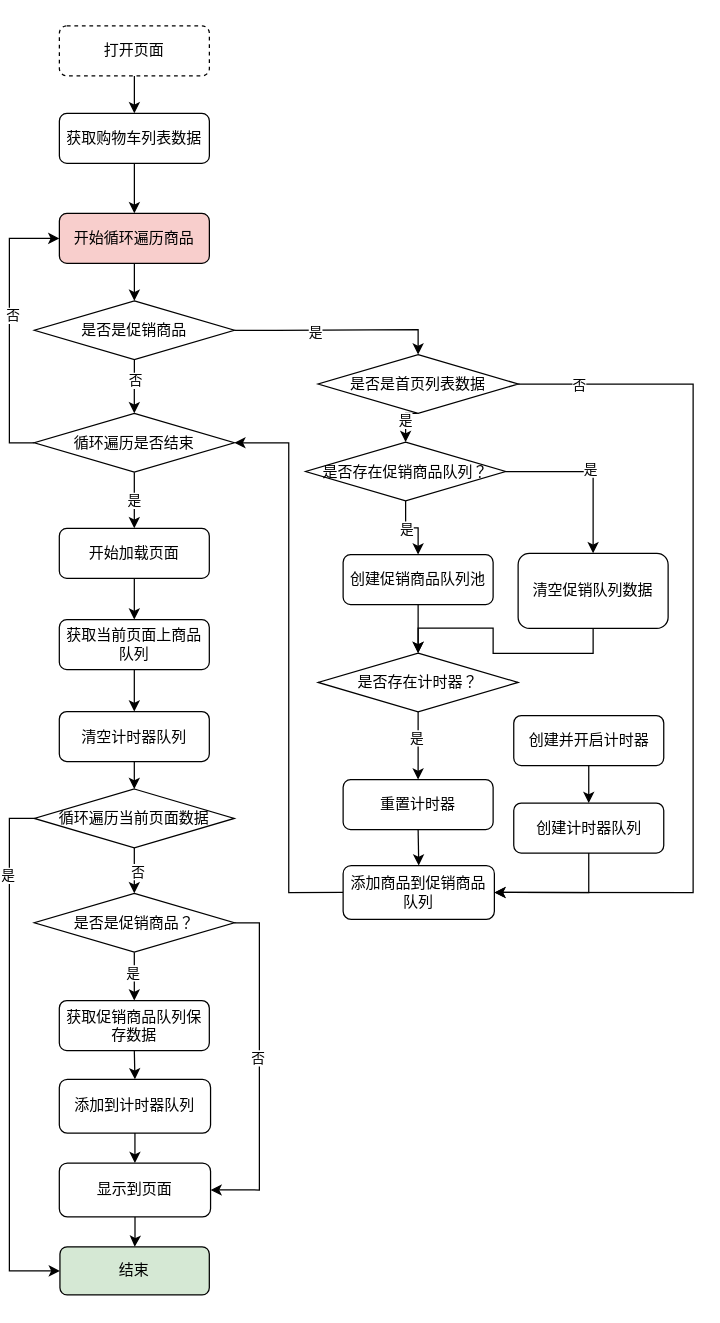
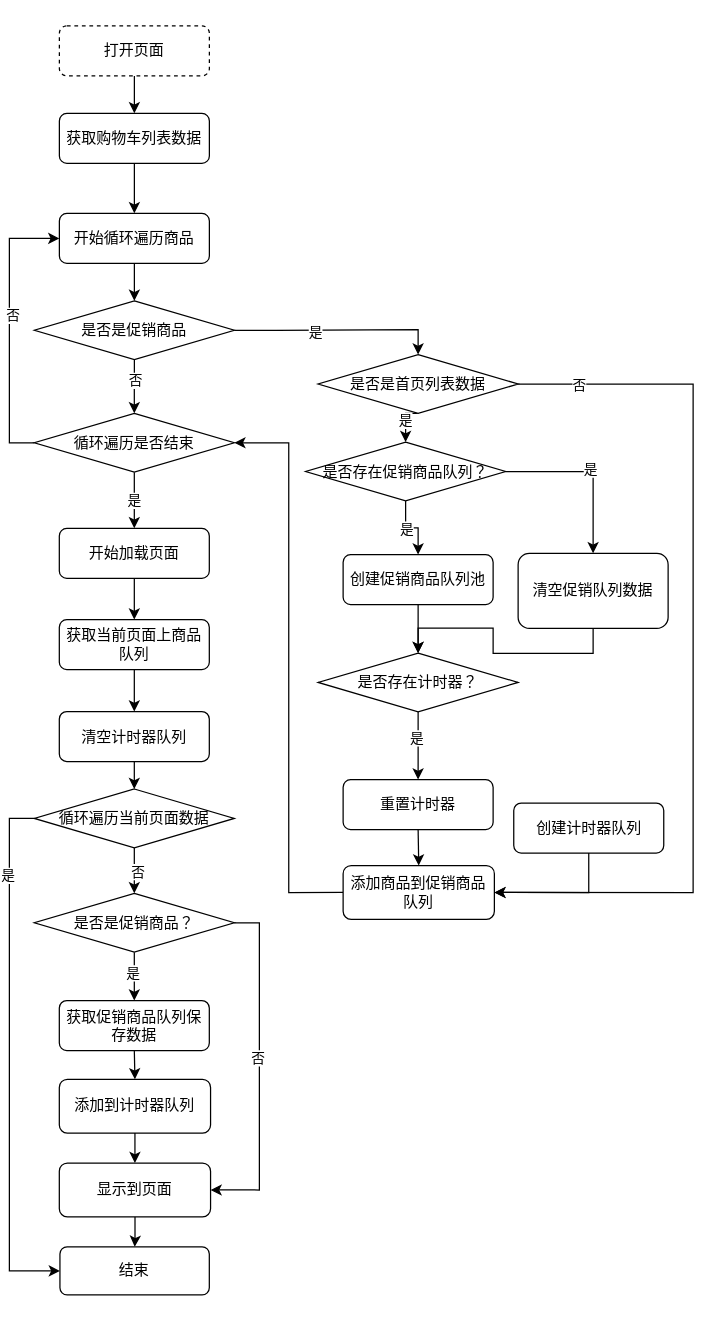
(134, 238) -> (134, 238)
(589, 740) -> none
(589, 789) -> none
(135, 1271) -> (135, 1271)
